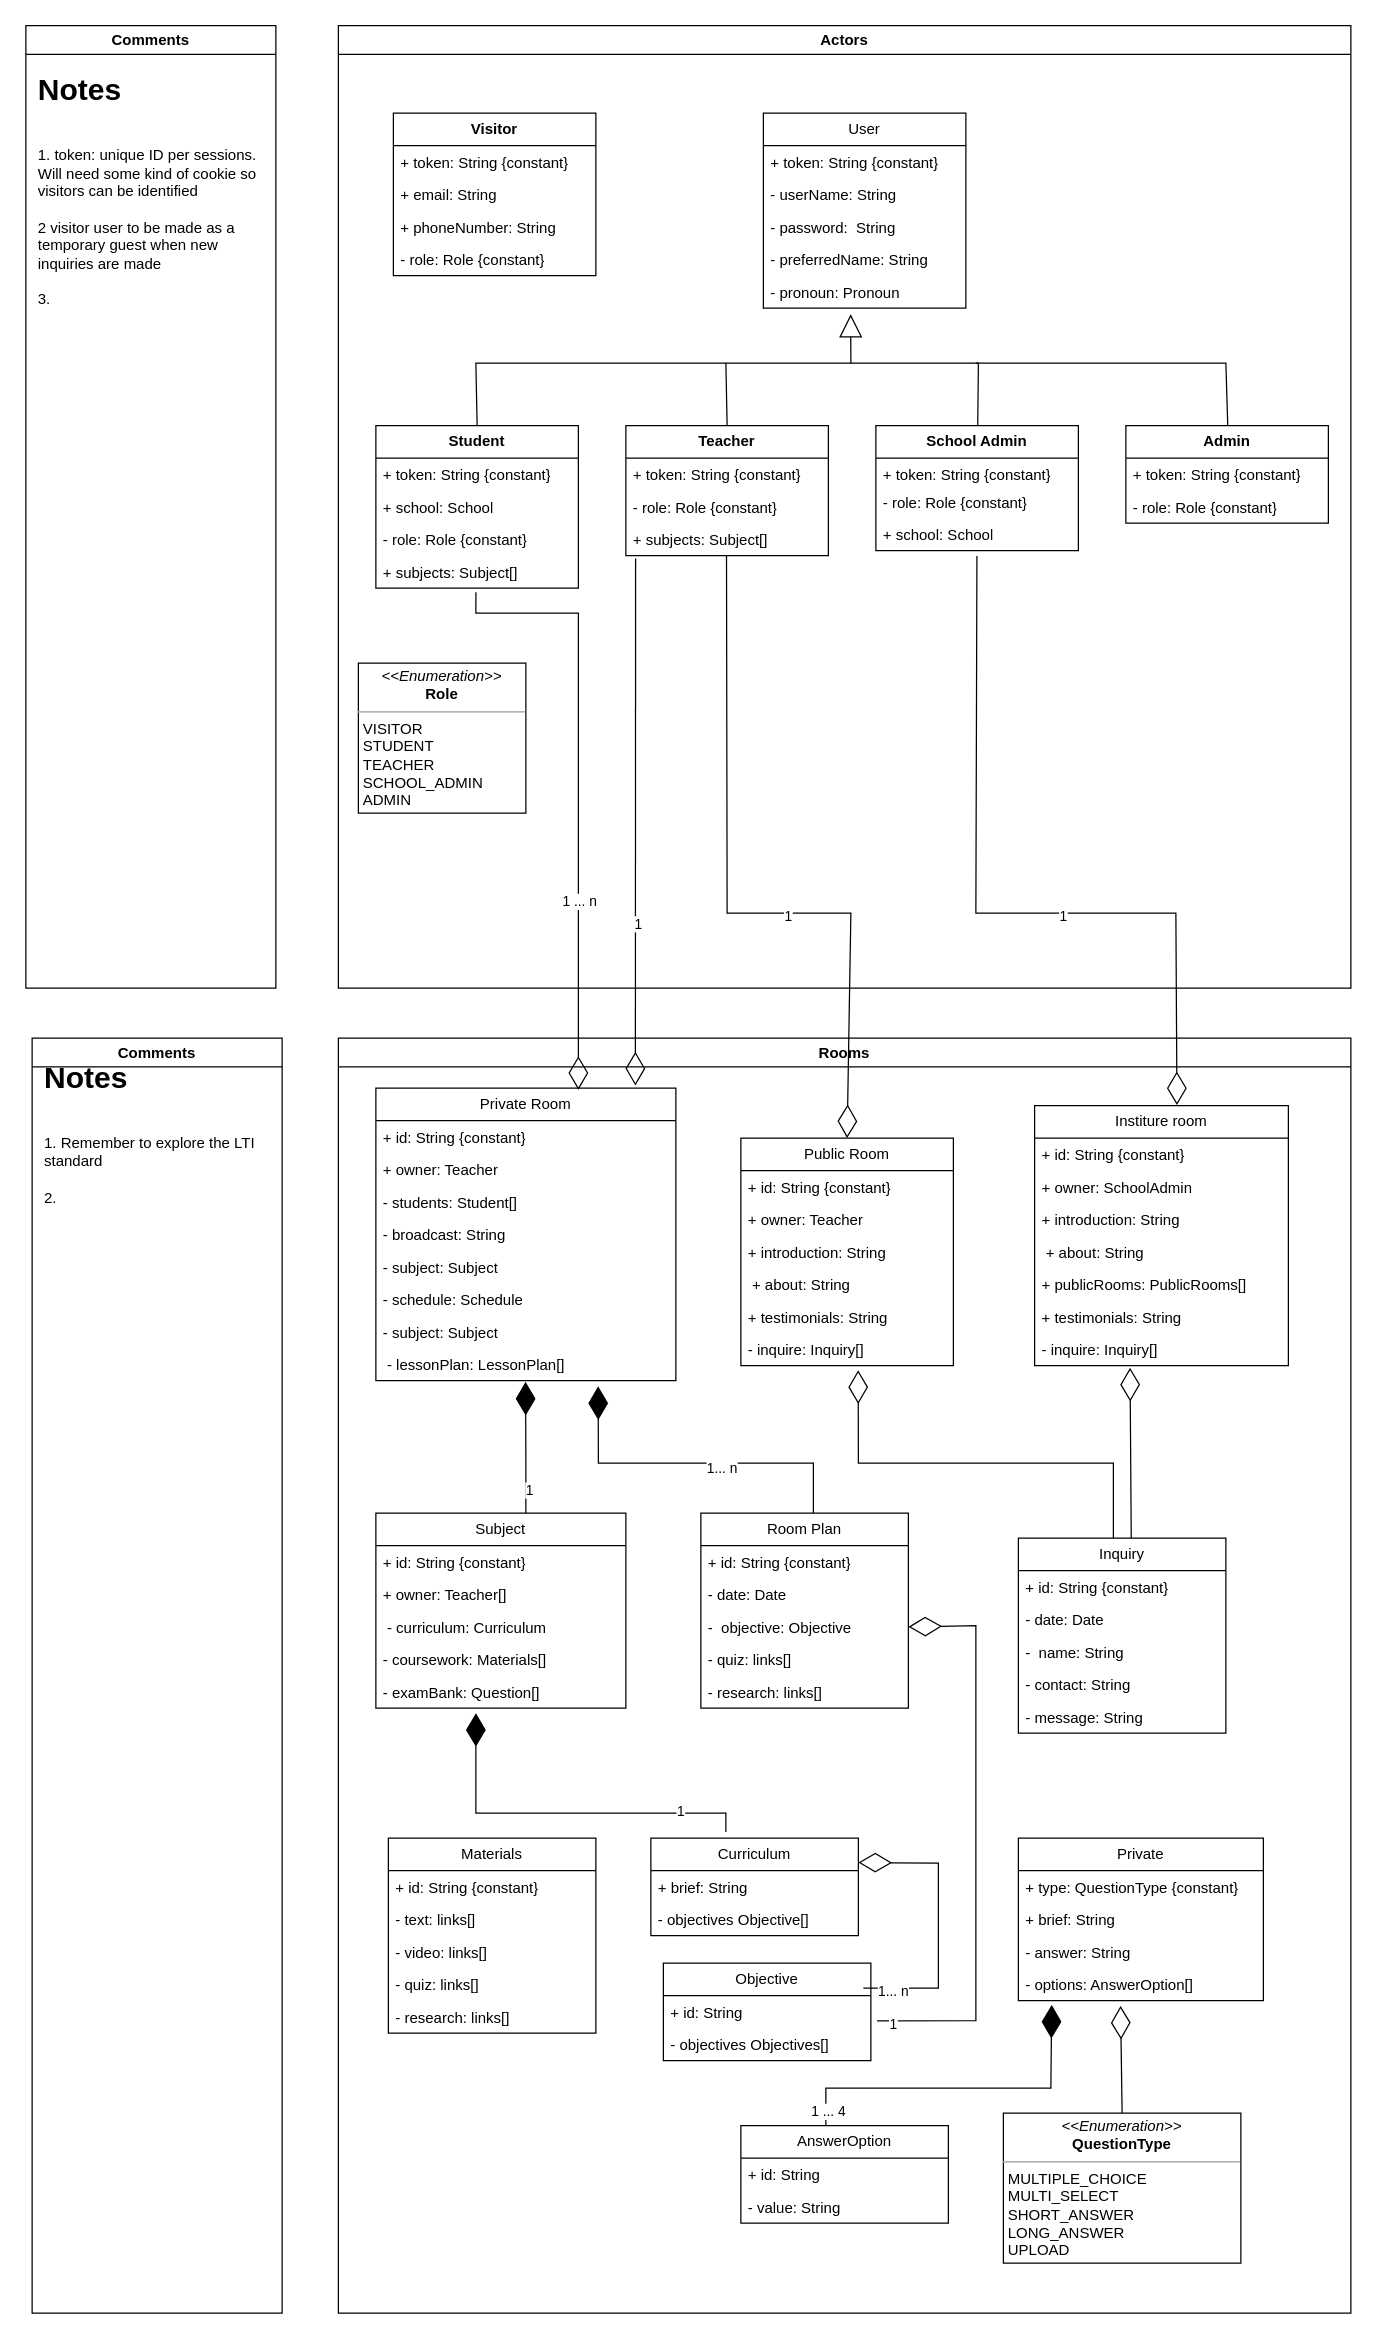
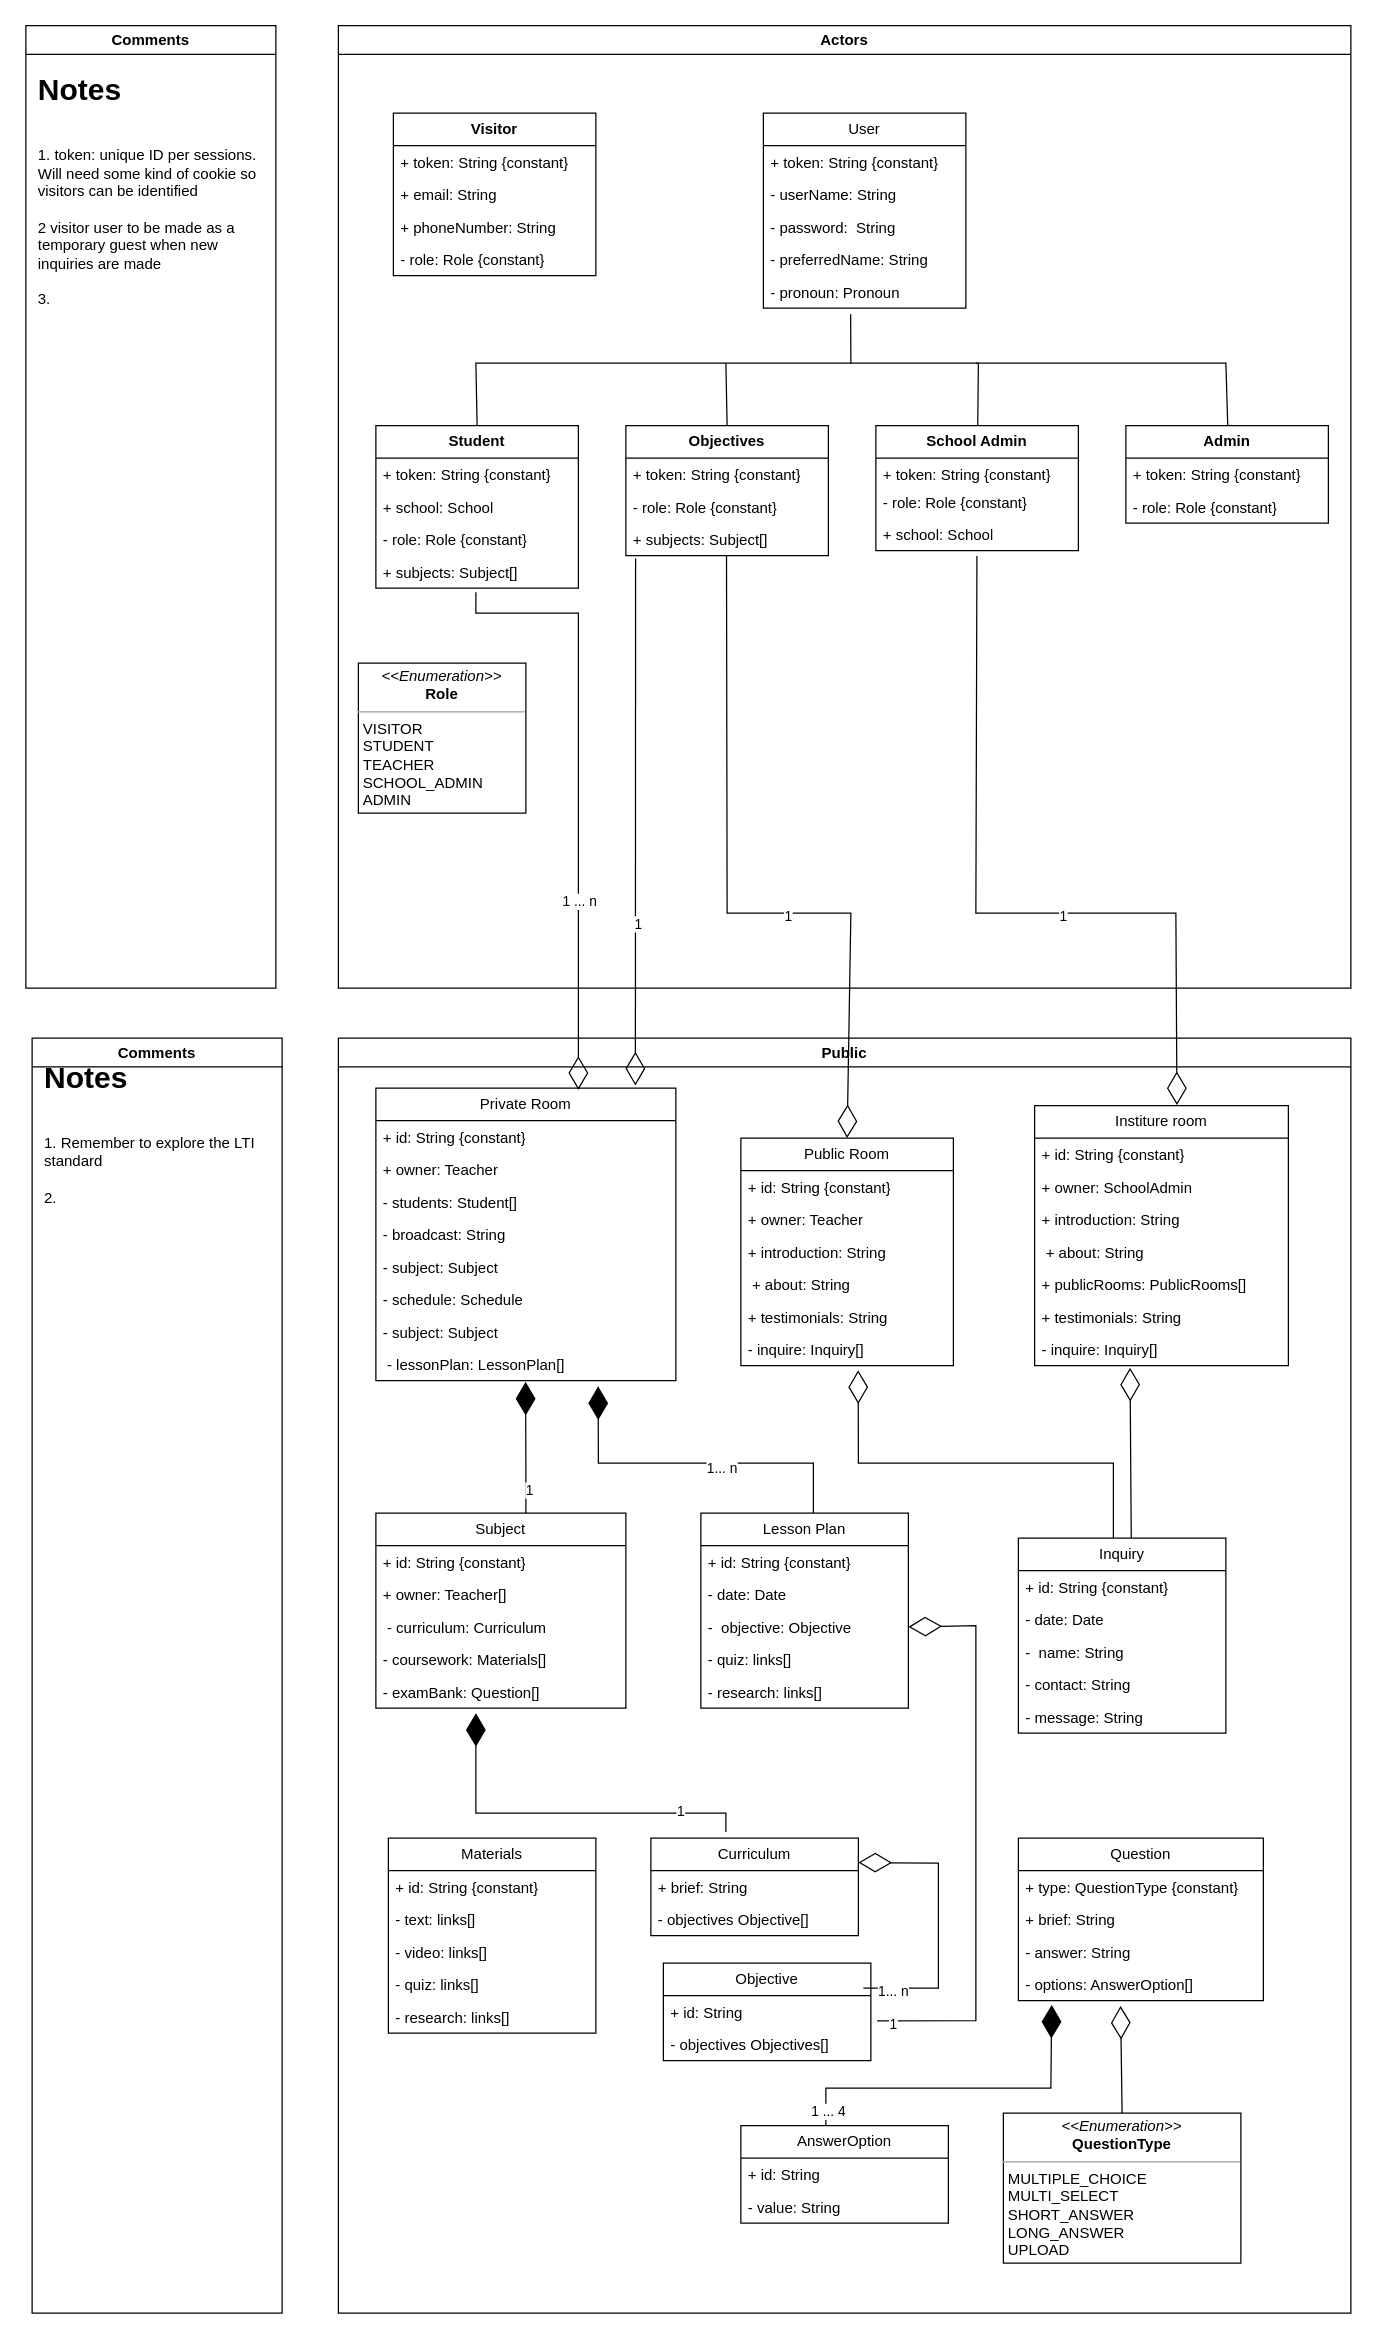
(851, 338) -> (850, 326)
(727, 442) -> (727, 442)
(844, 1053) -> (844, 1053)
(804, 1529) -> (804, 1529)
(1141, 1854) -> (1141, 1854)
